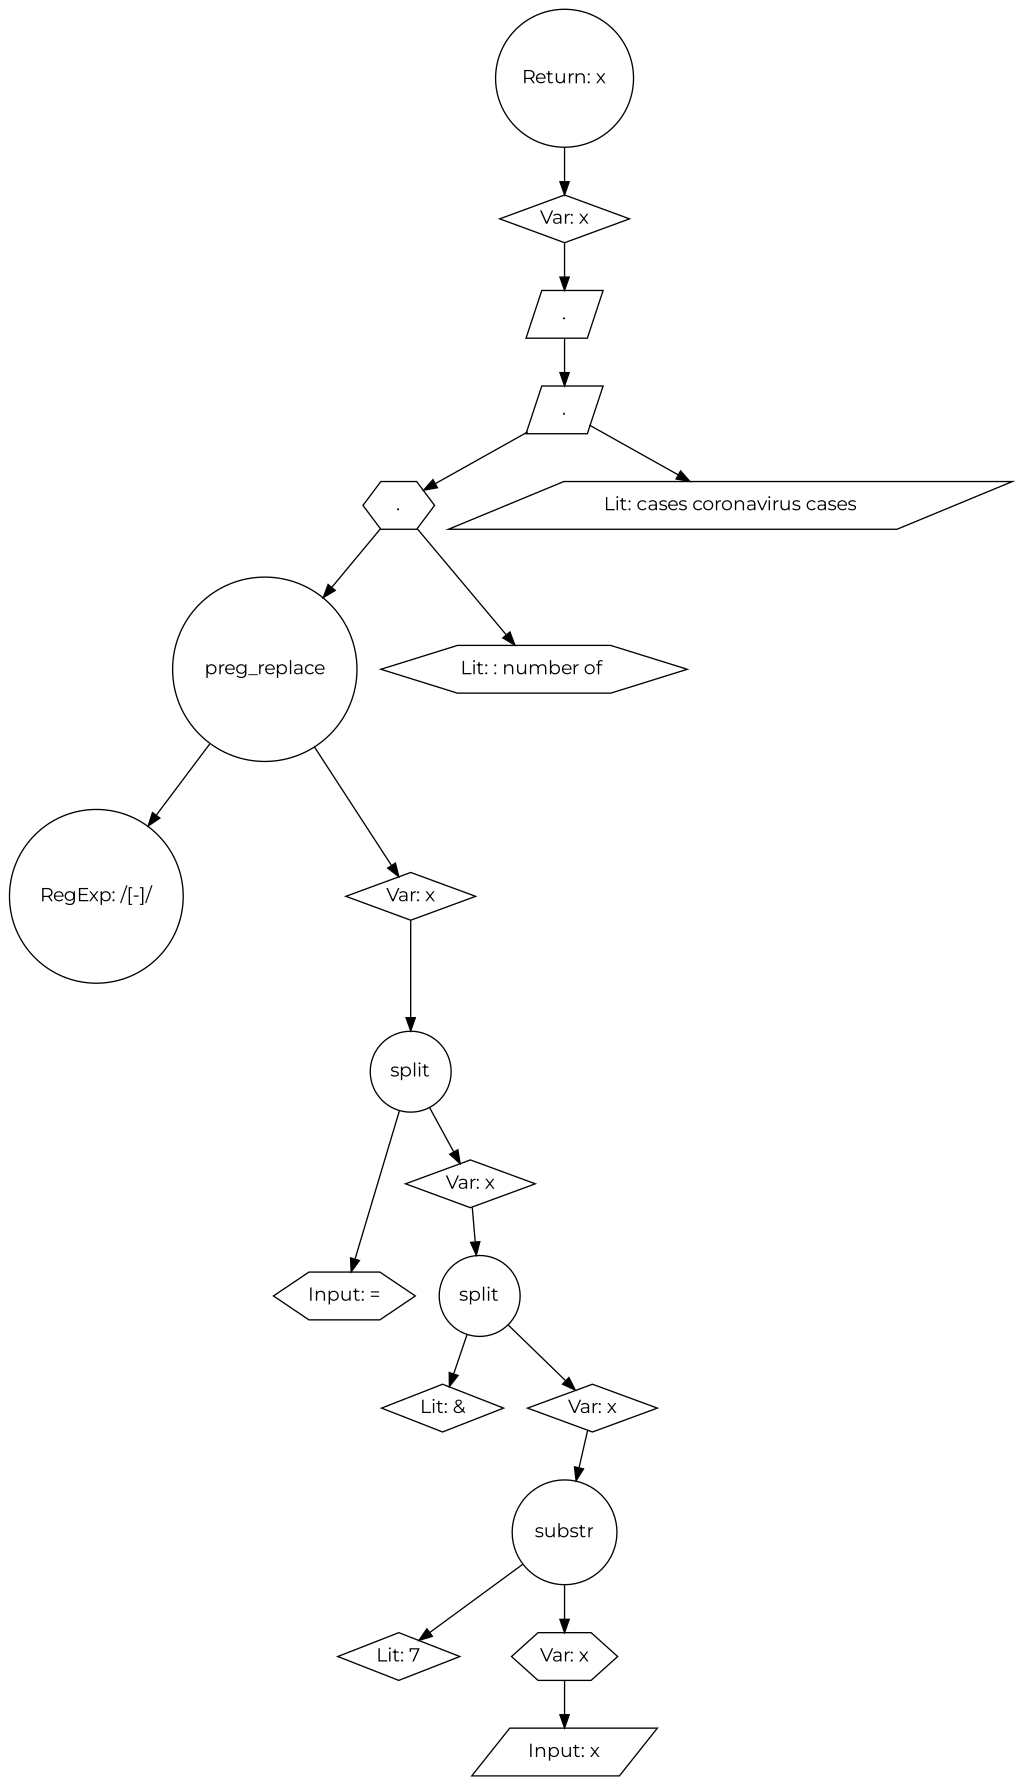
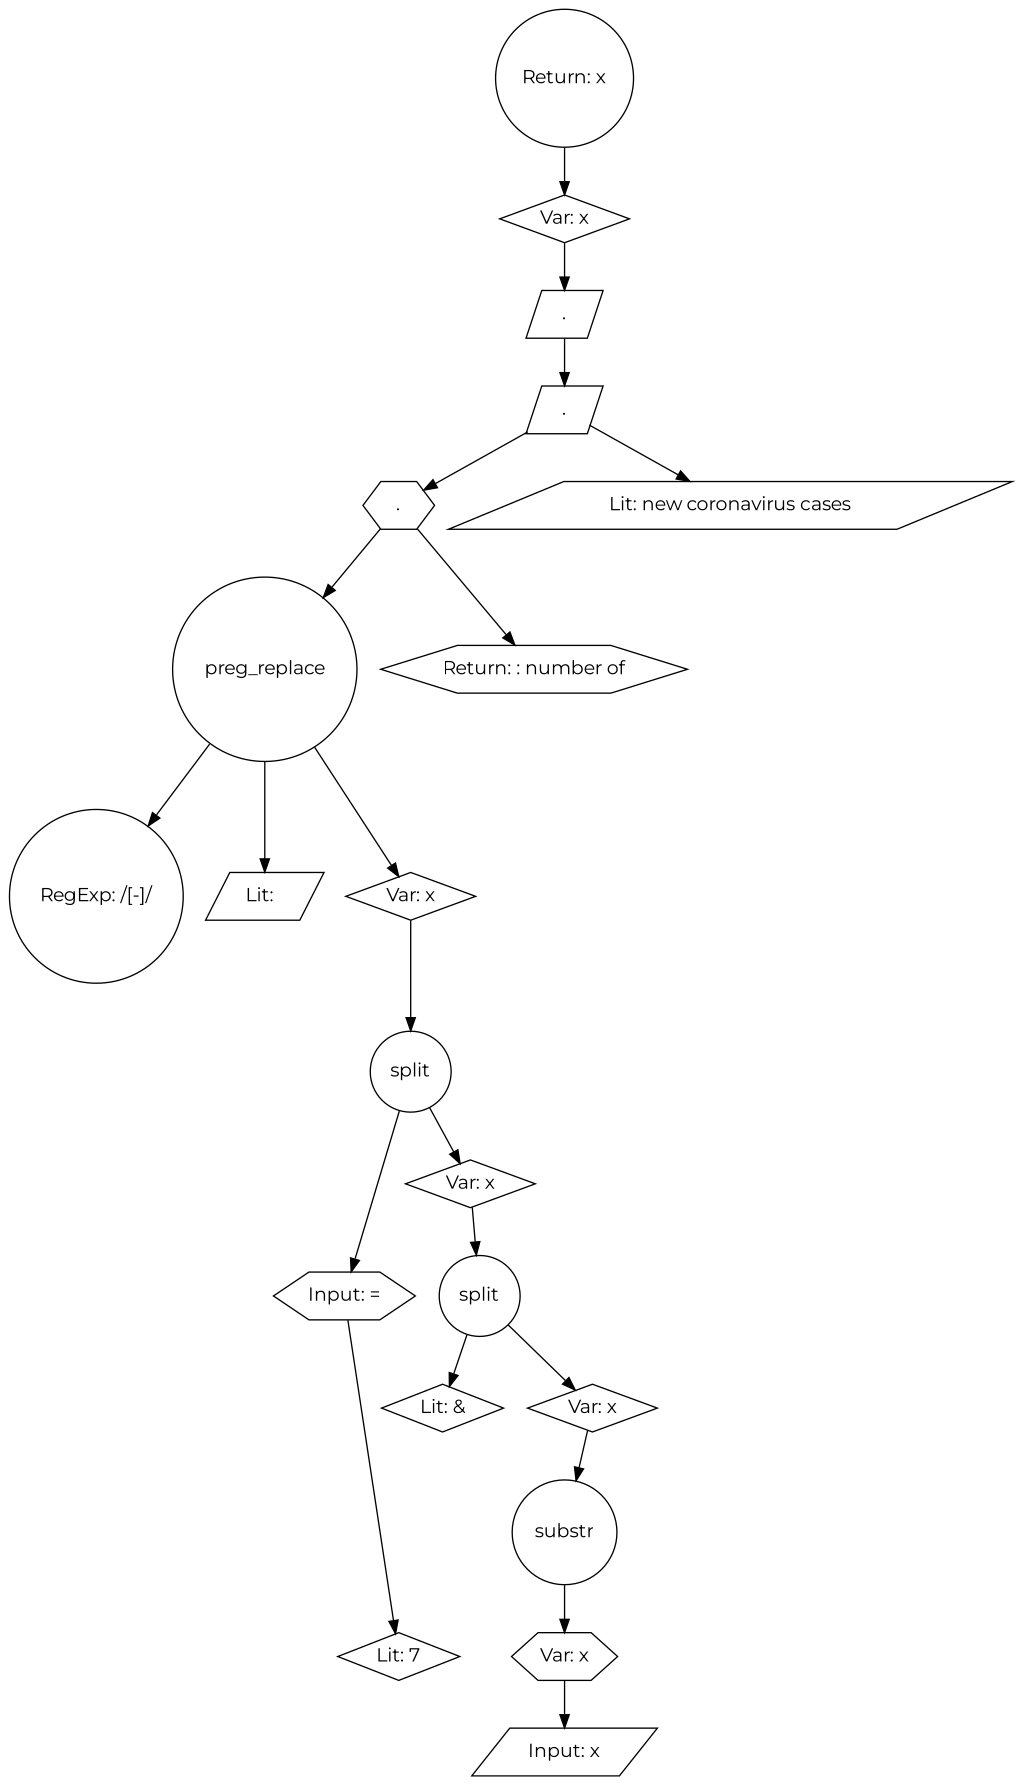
(730, 505) -> (730, 505)
(534, 669) -> (534, 669)
none -> (265, 896)
(476, 1598) -> (371, 1470)
